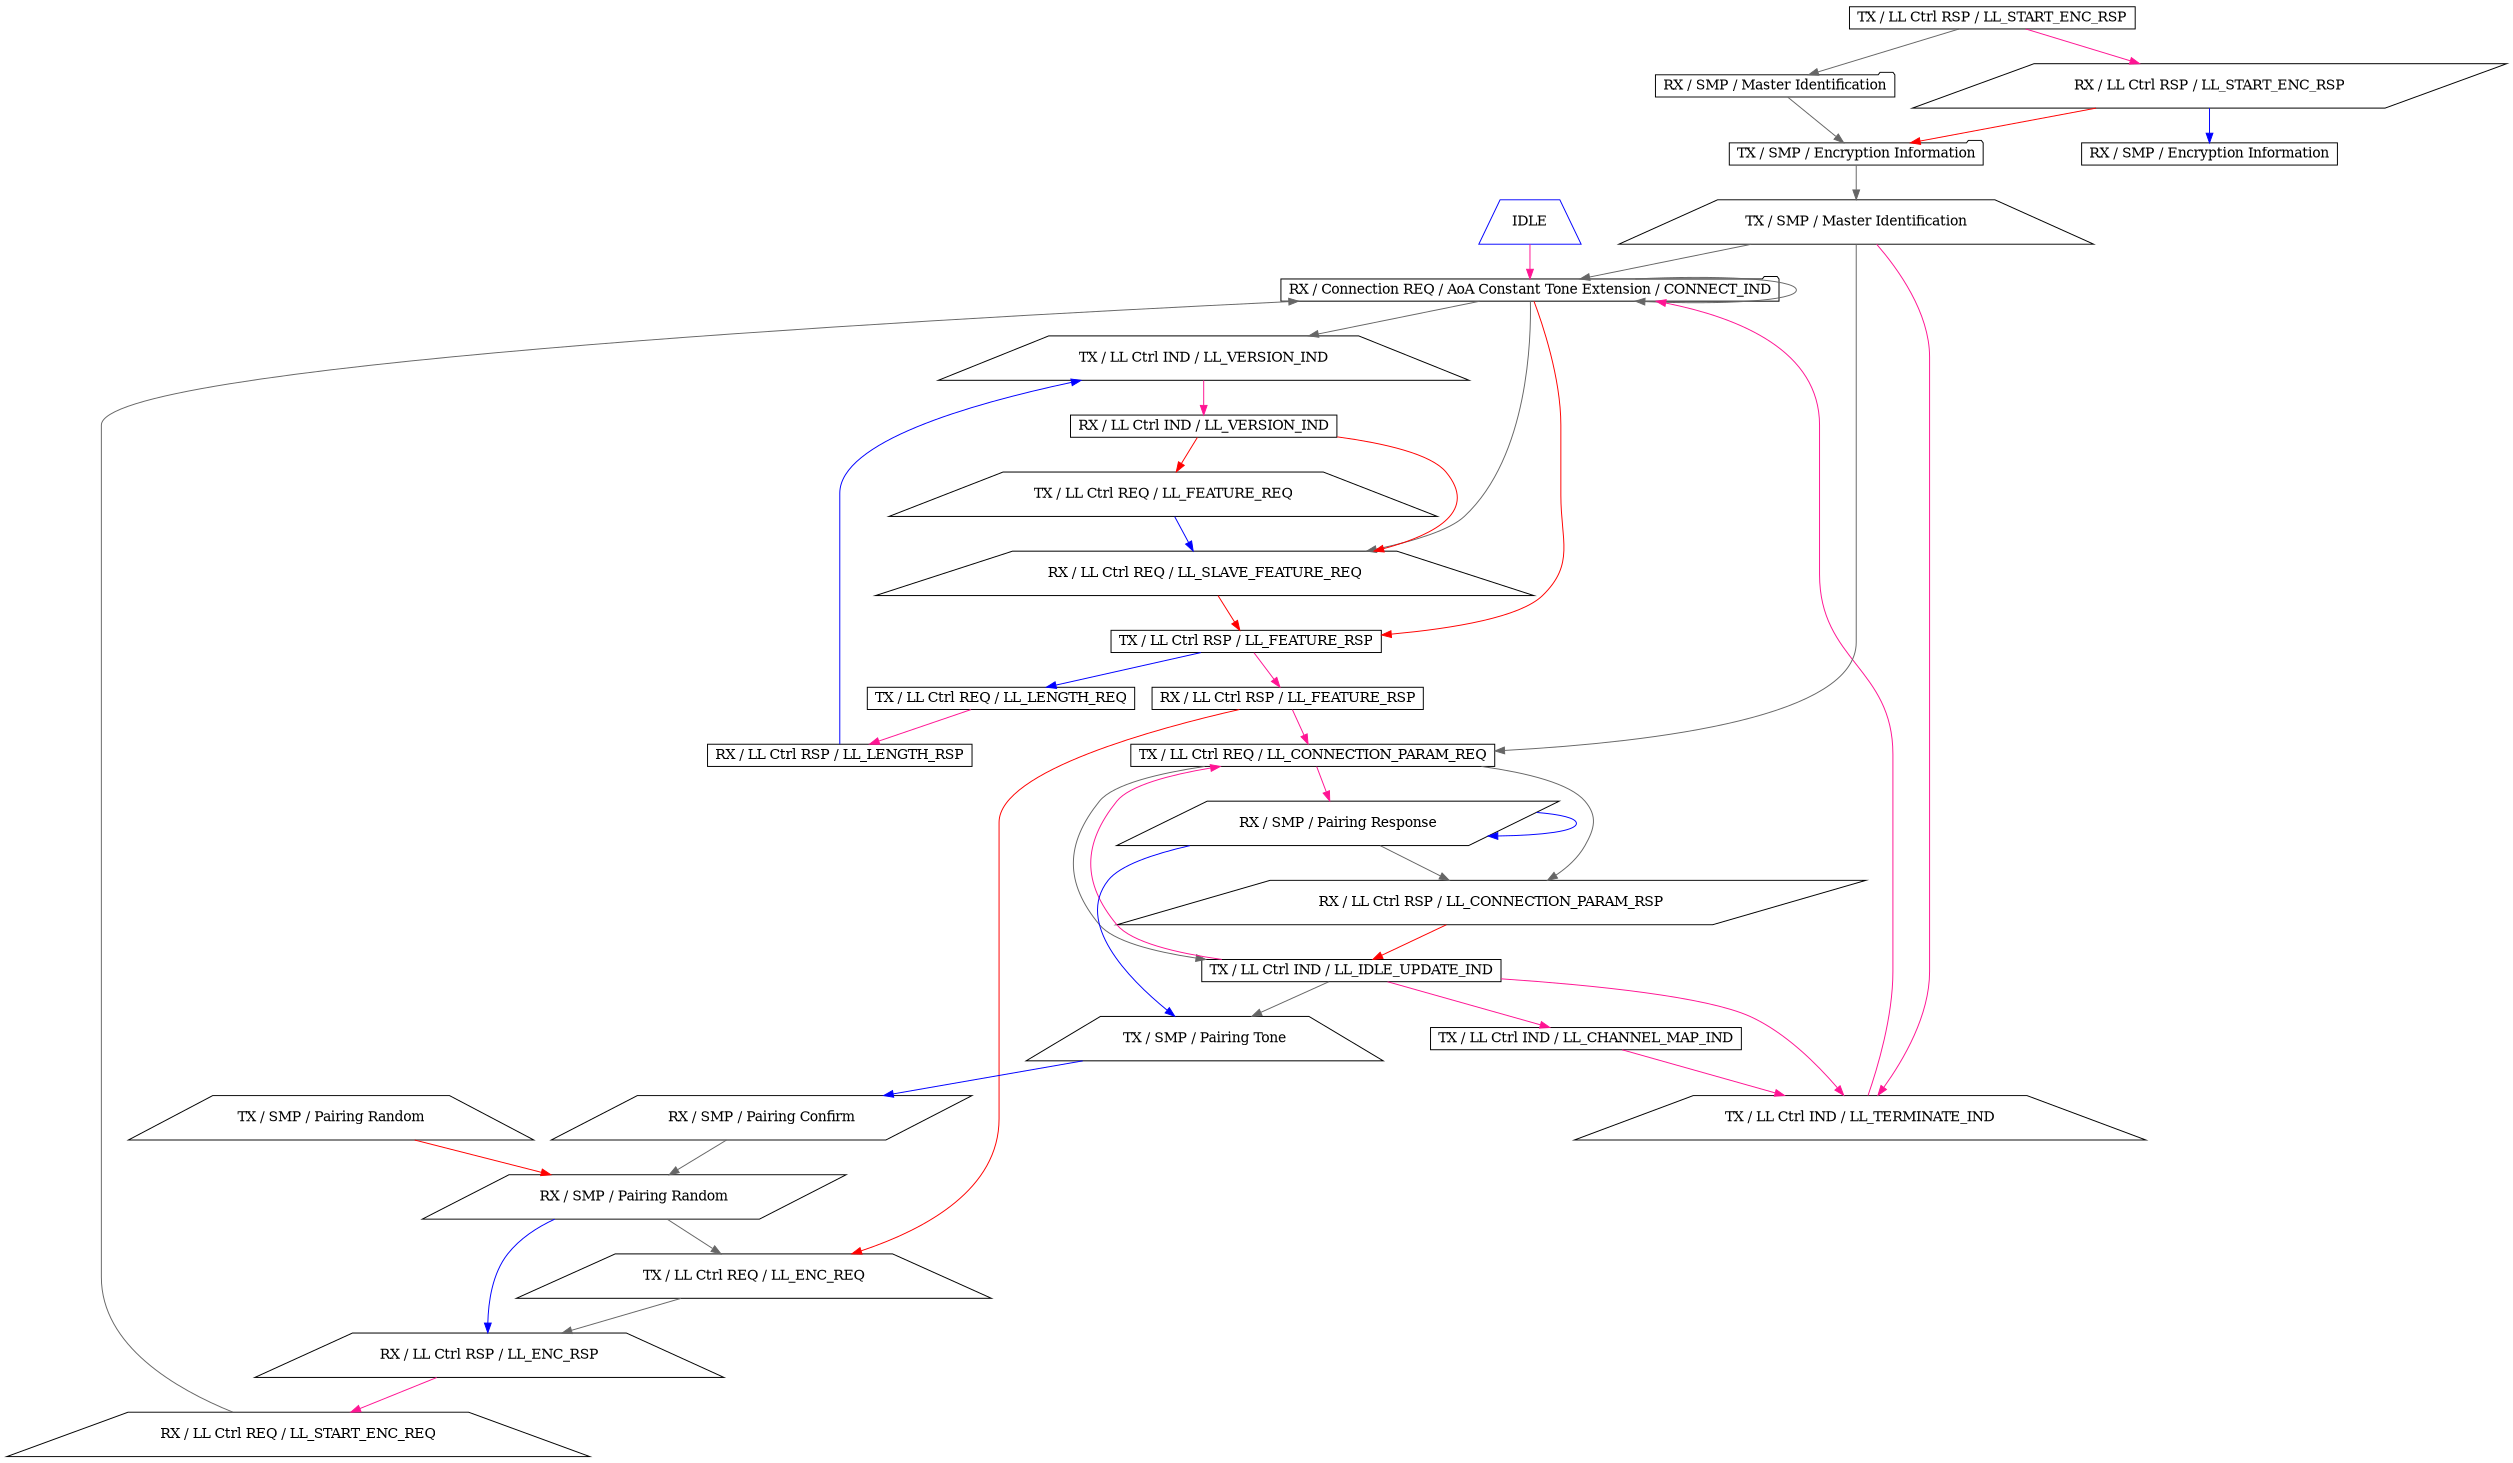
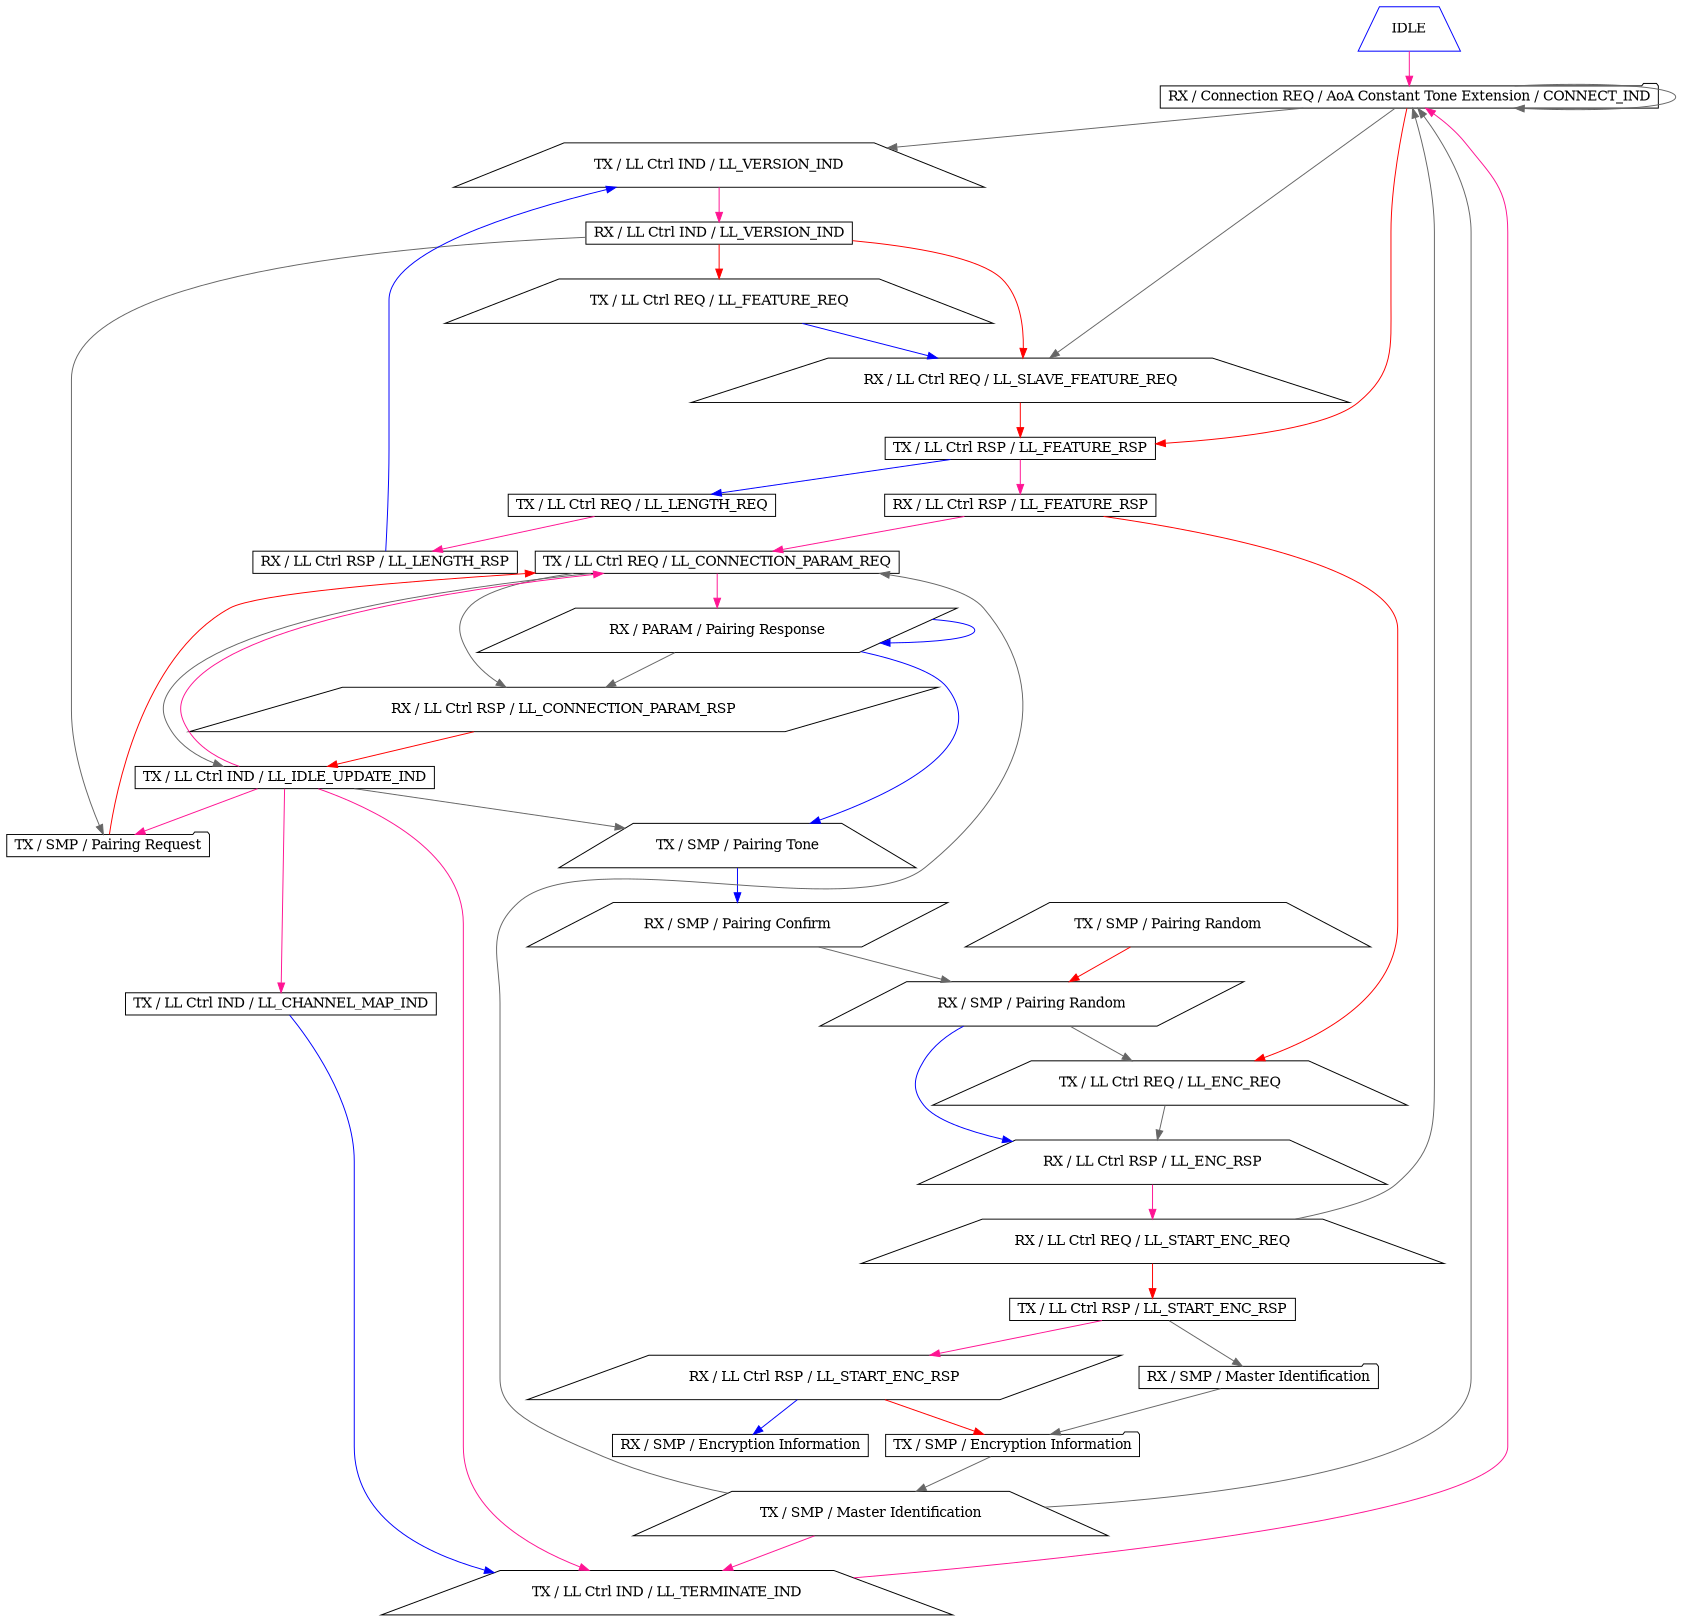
(1338, 823) -> (717, 630)
none -> (108, 846)
(1699, 1071) -> (354, 1319)
none -> (1153, 1276)
